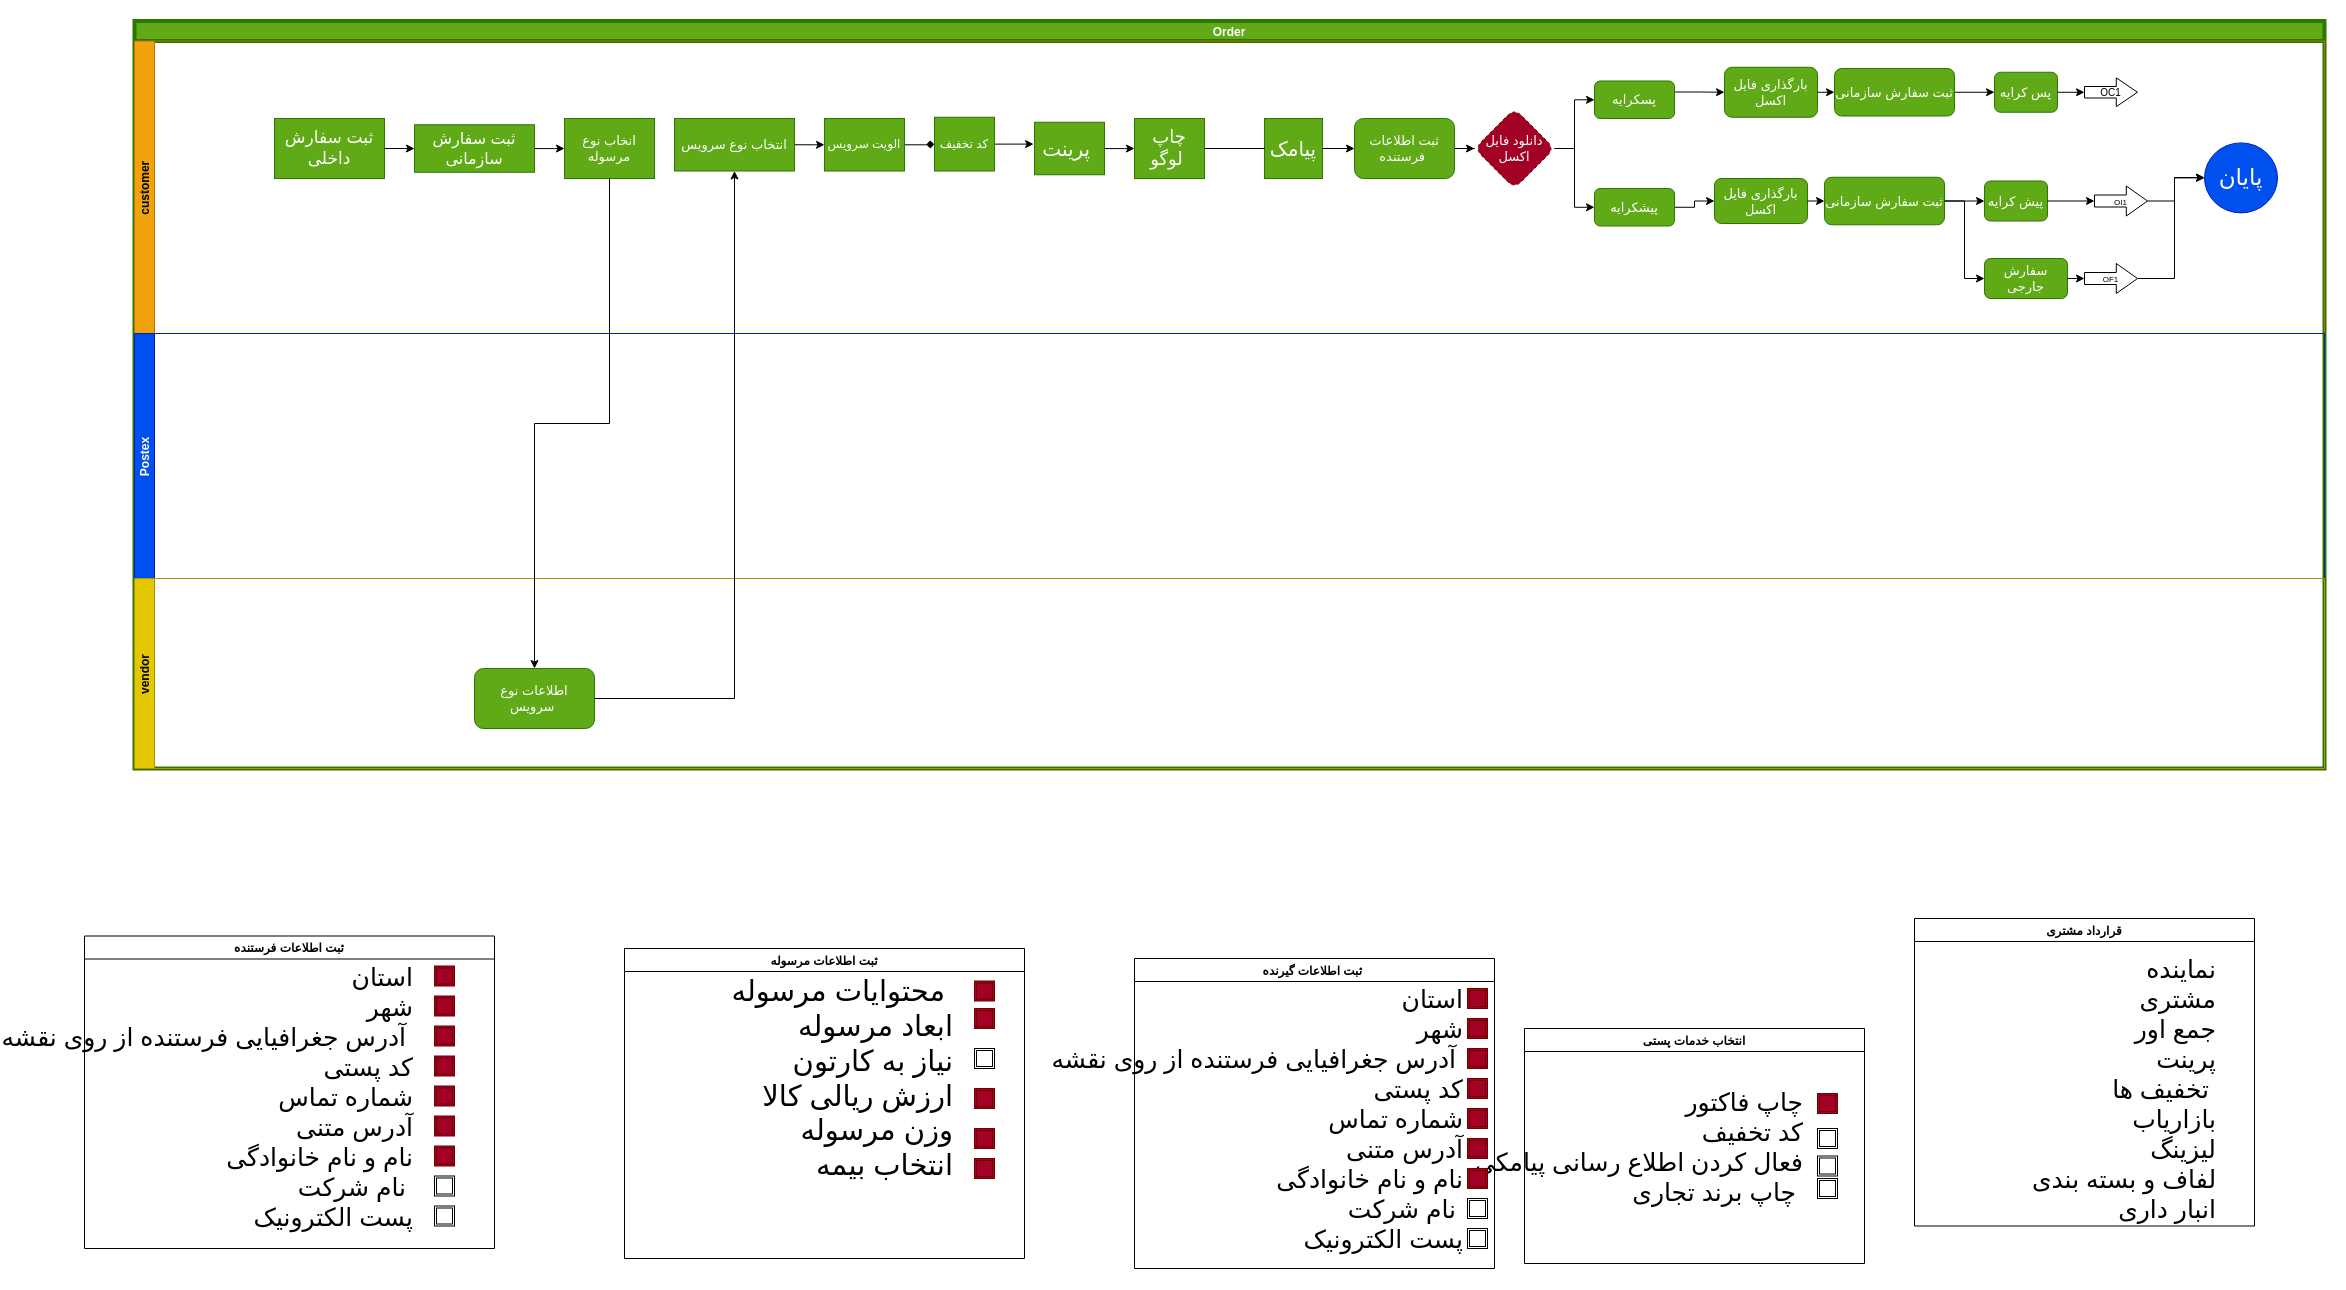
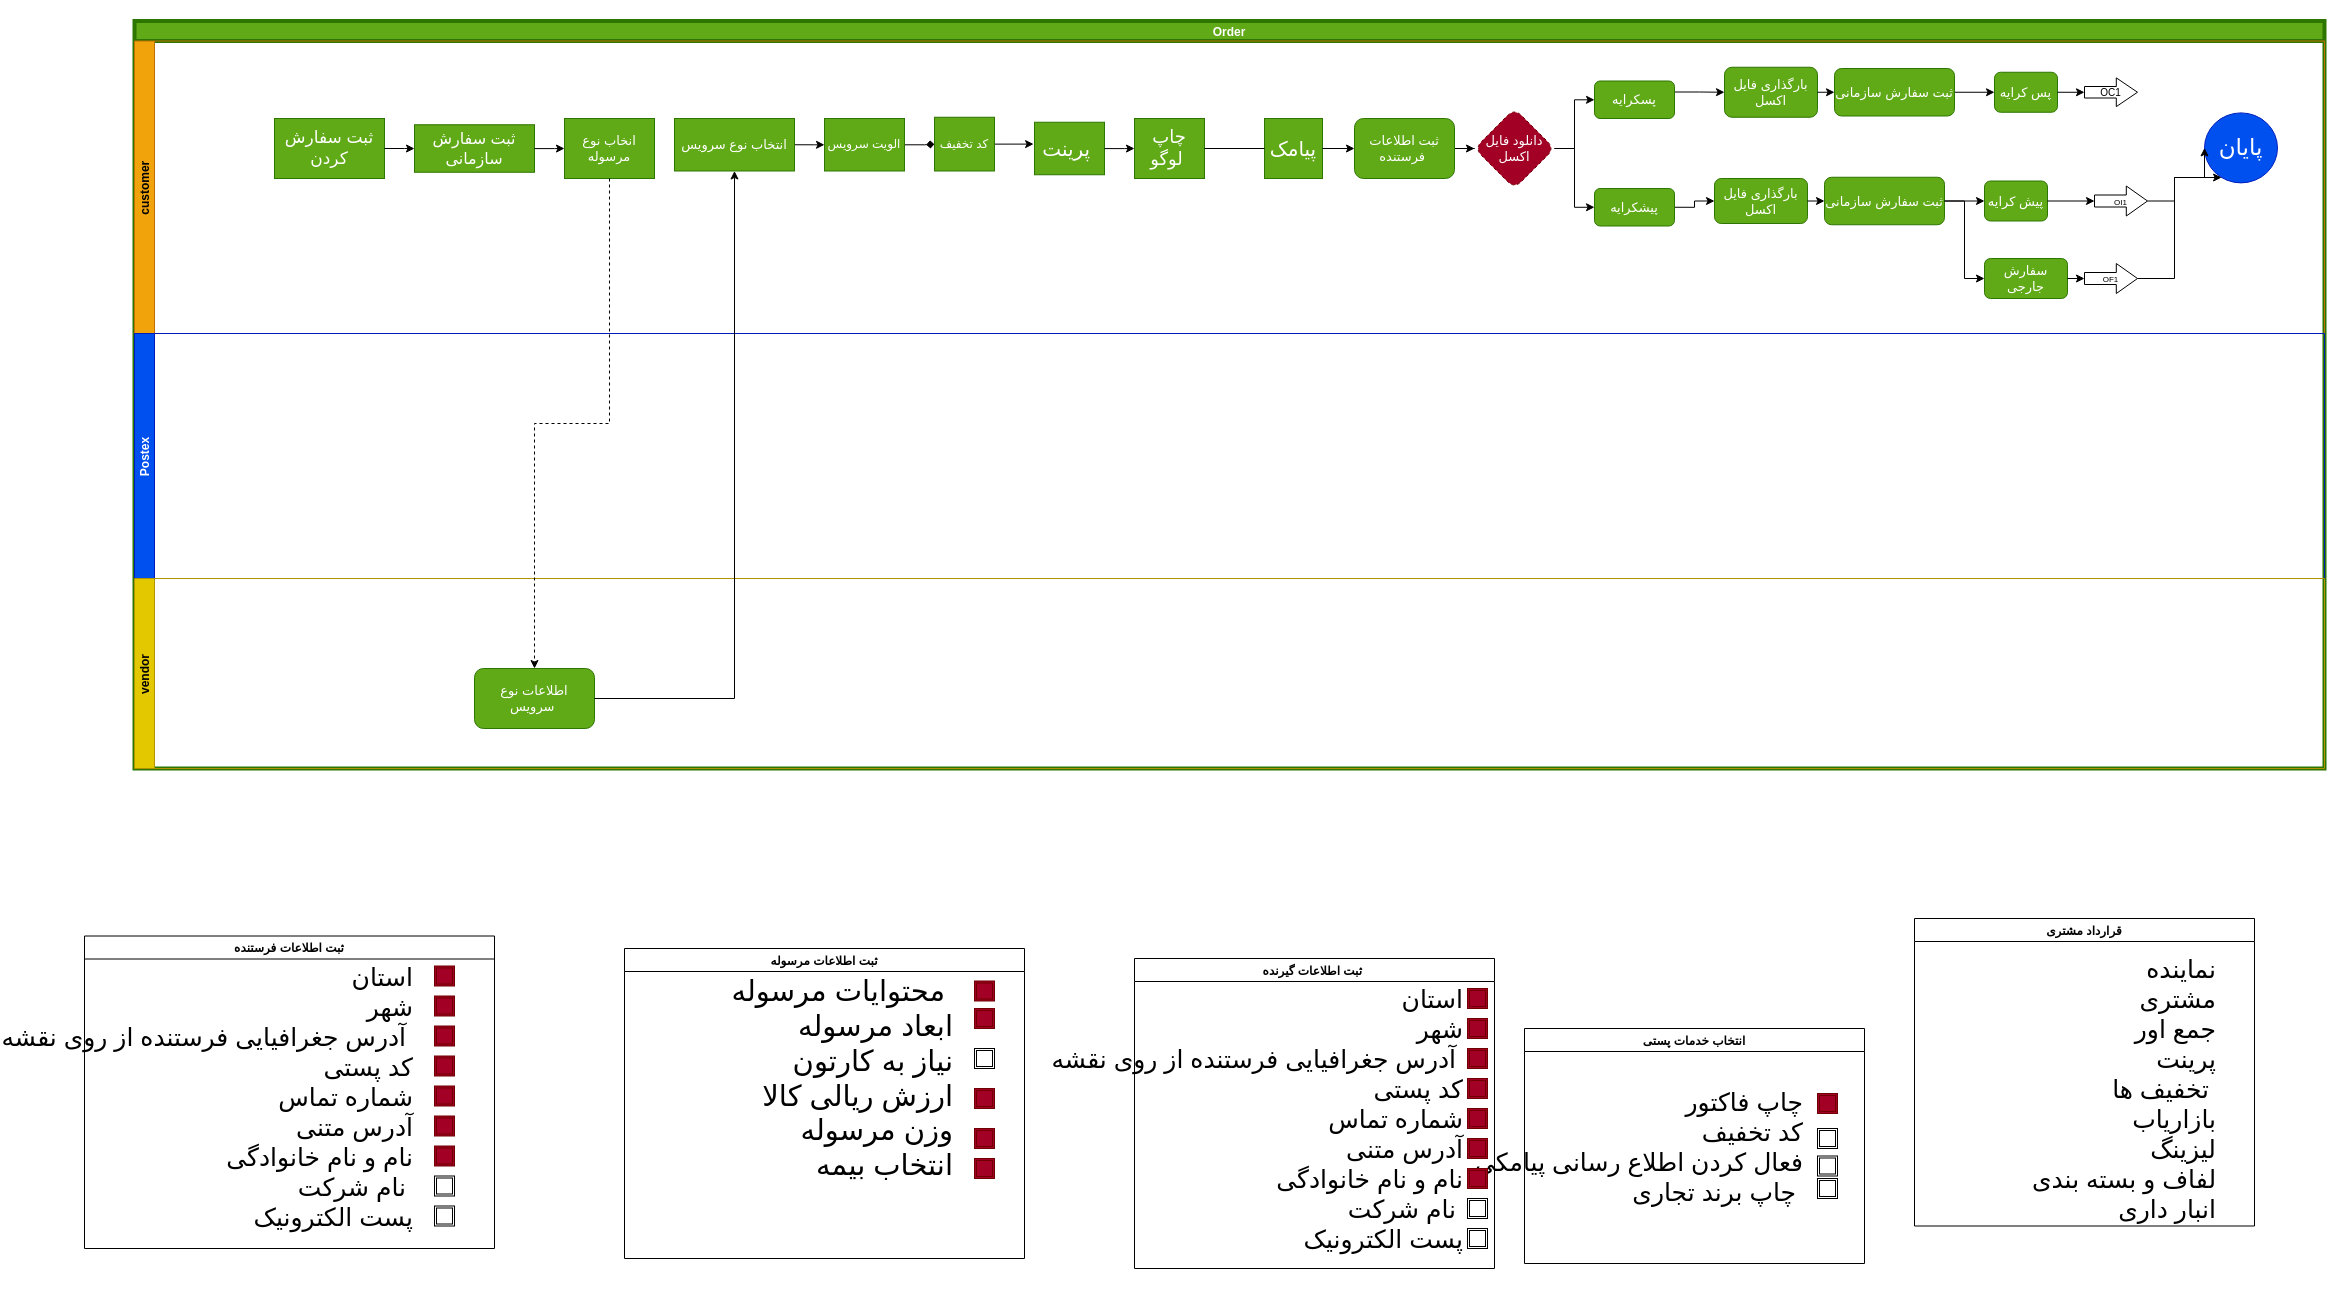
(330, 149) -> (330, 149)
(2241, 178) -> (2241, 148)
(576, 424) -> (576, 424)
